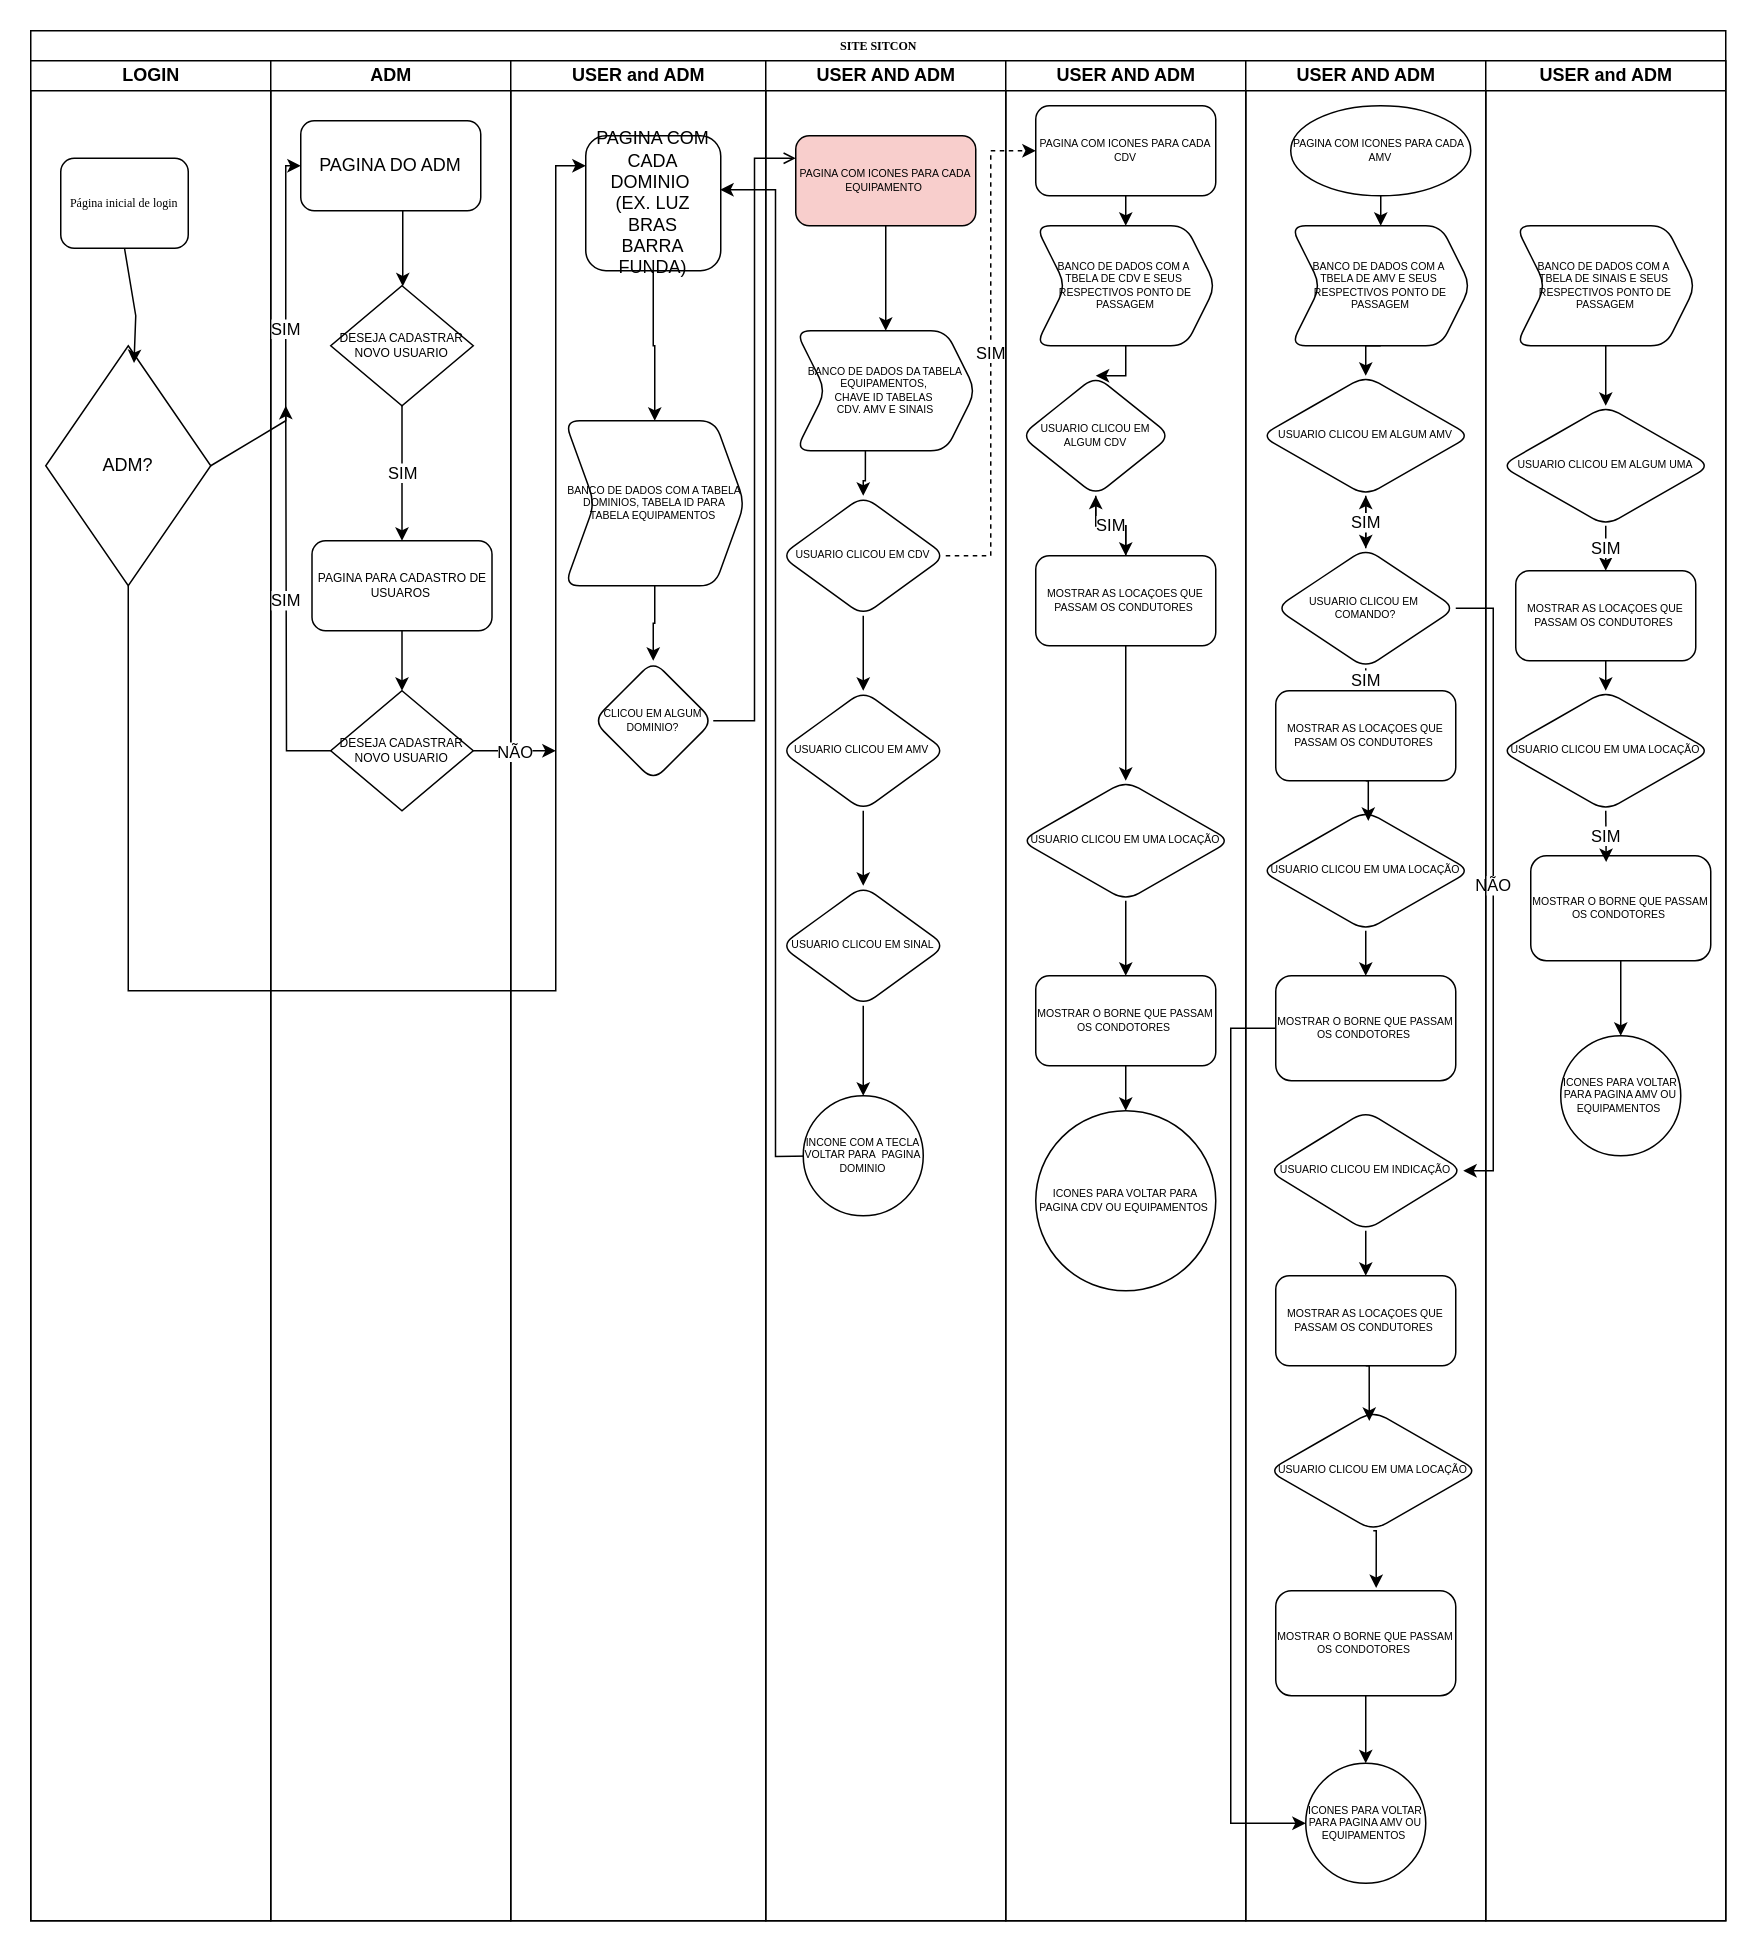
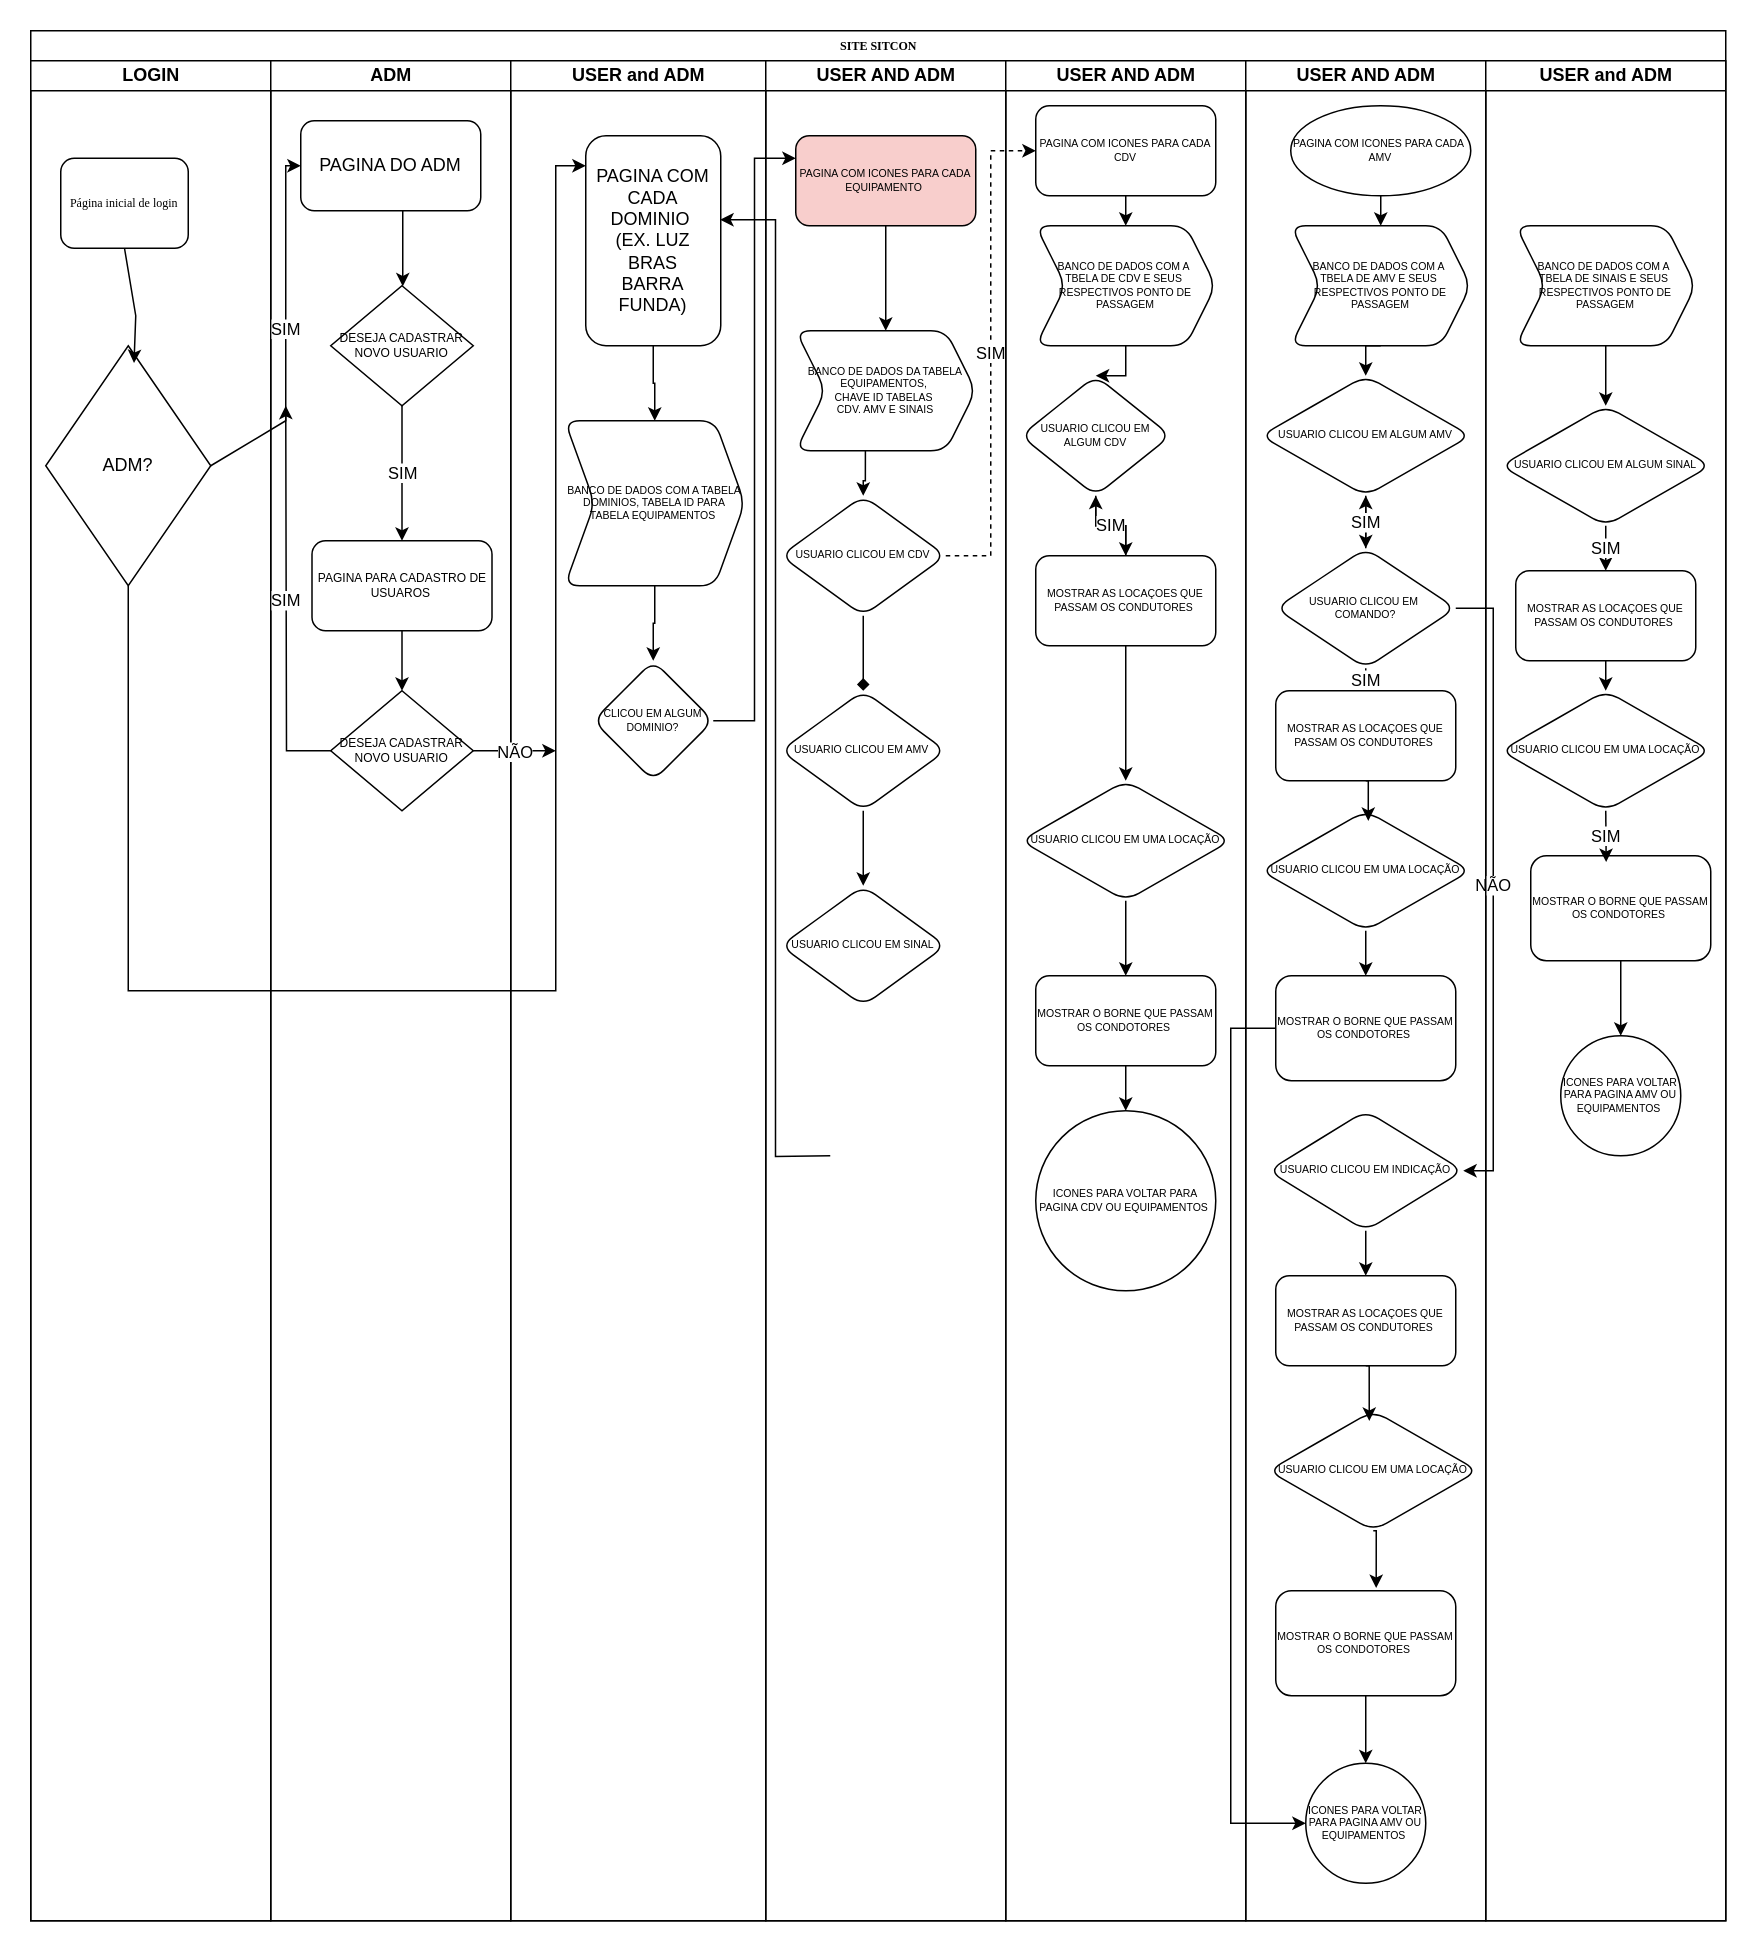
(786, 158) -> (784, 158)
(653, 203) -> (653, 241)
(1606, 466) -> (1606, 466)
(863, 679) -> (863, 678)
(863, 1046) -> none
(863, 1156) -> none
